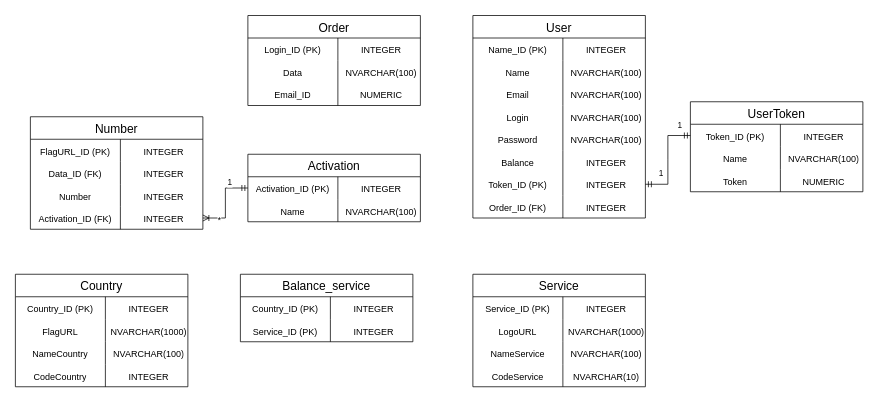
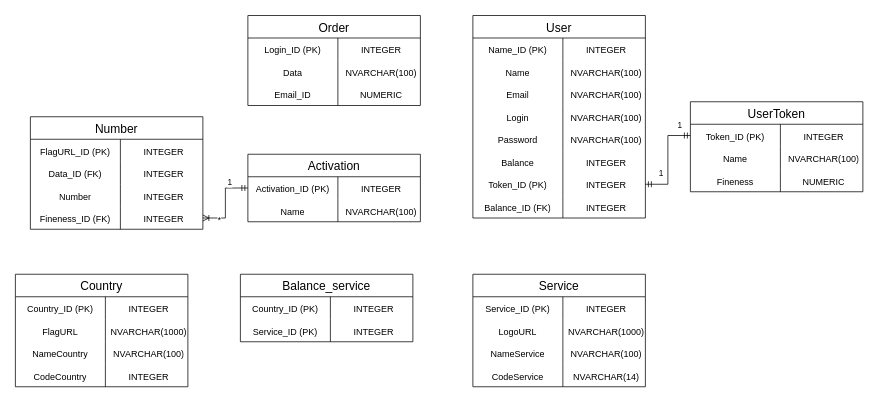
(735, 180) -> (735, 180)
(518, 207) -> (518, 207)
(75, 218) -> (75, 218)
(606, 375) -> (606, 375)
